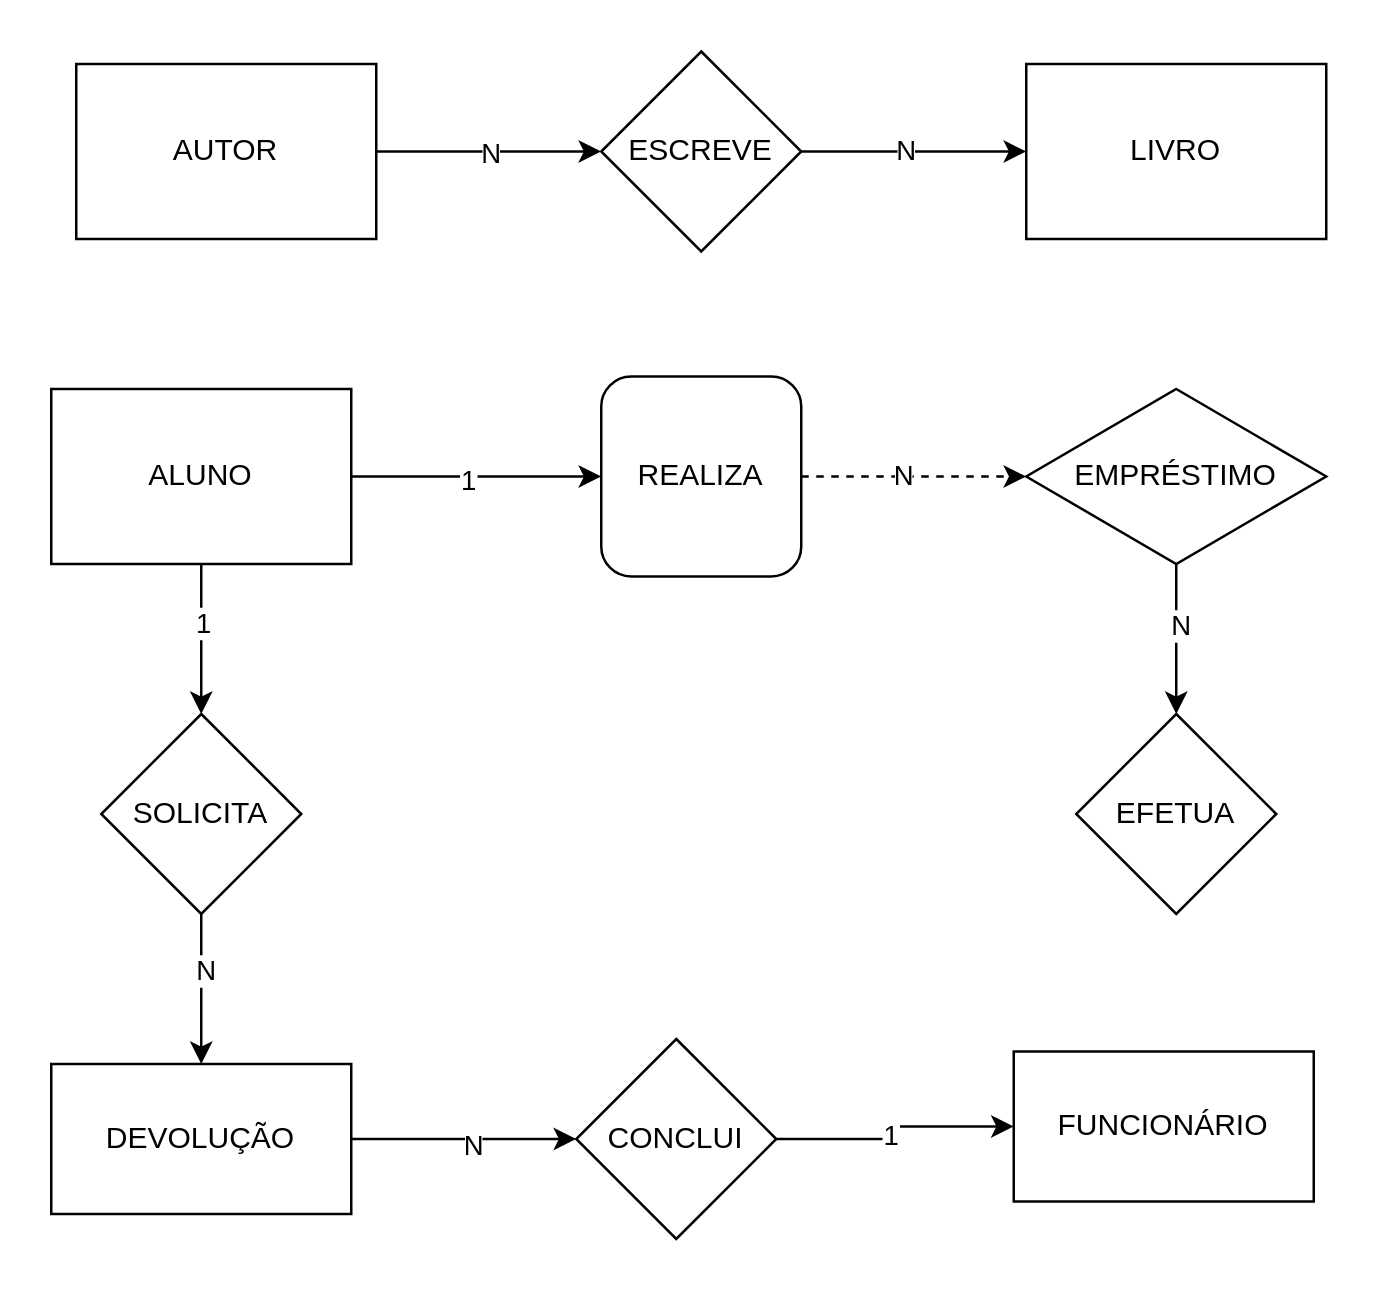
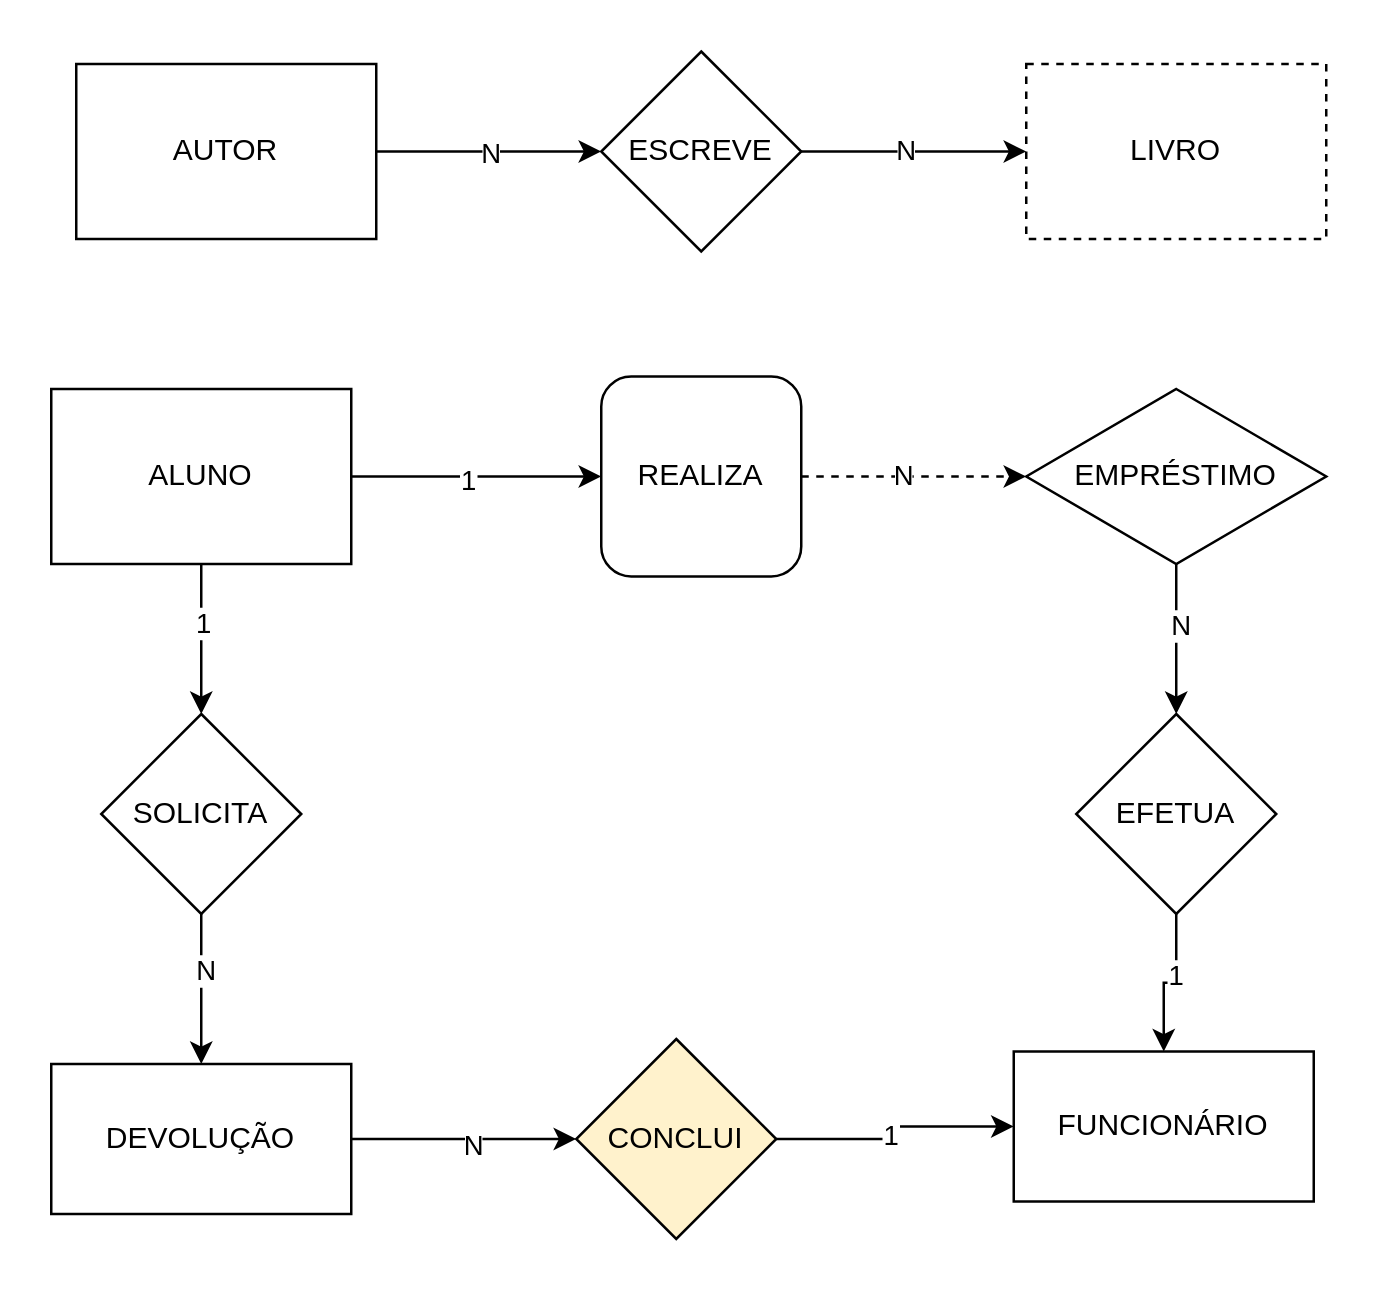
(1176, 151) -> (1176, 151)
none -> (1176, 980)
(676, 1139) -> (676, 1139)
